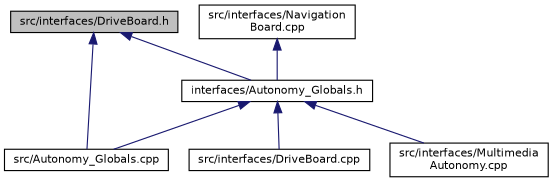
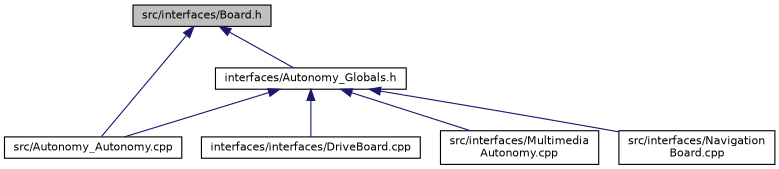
(94, 22) -> (202, 16)
(277, 65) -> (500, 111)
(86, 160) -> (93, 148)
(279, 160) -> (311, 148)
